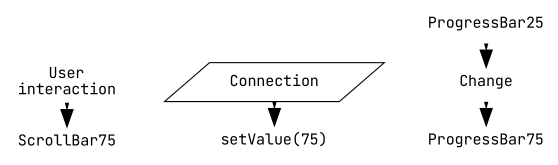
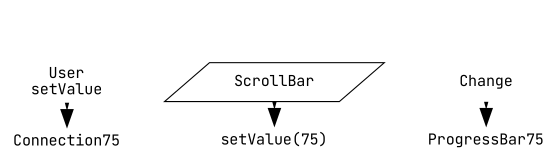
(486, 24) -> none
(67, 82) -> (67, 82)
(274, 82) -> (274, 82)
(67, 142) -> (67, 142)
